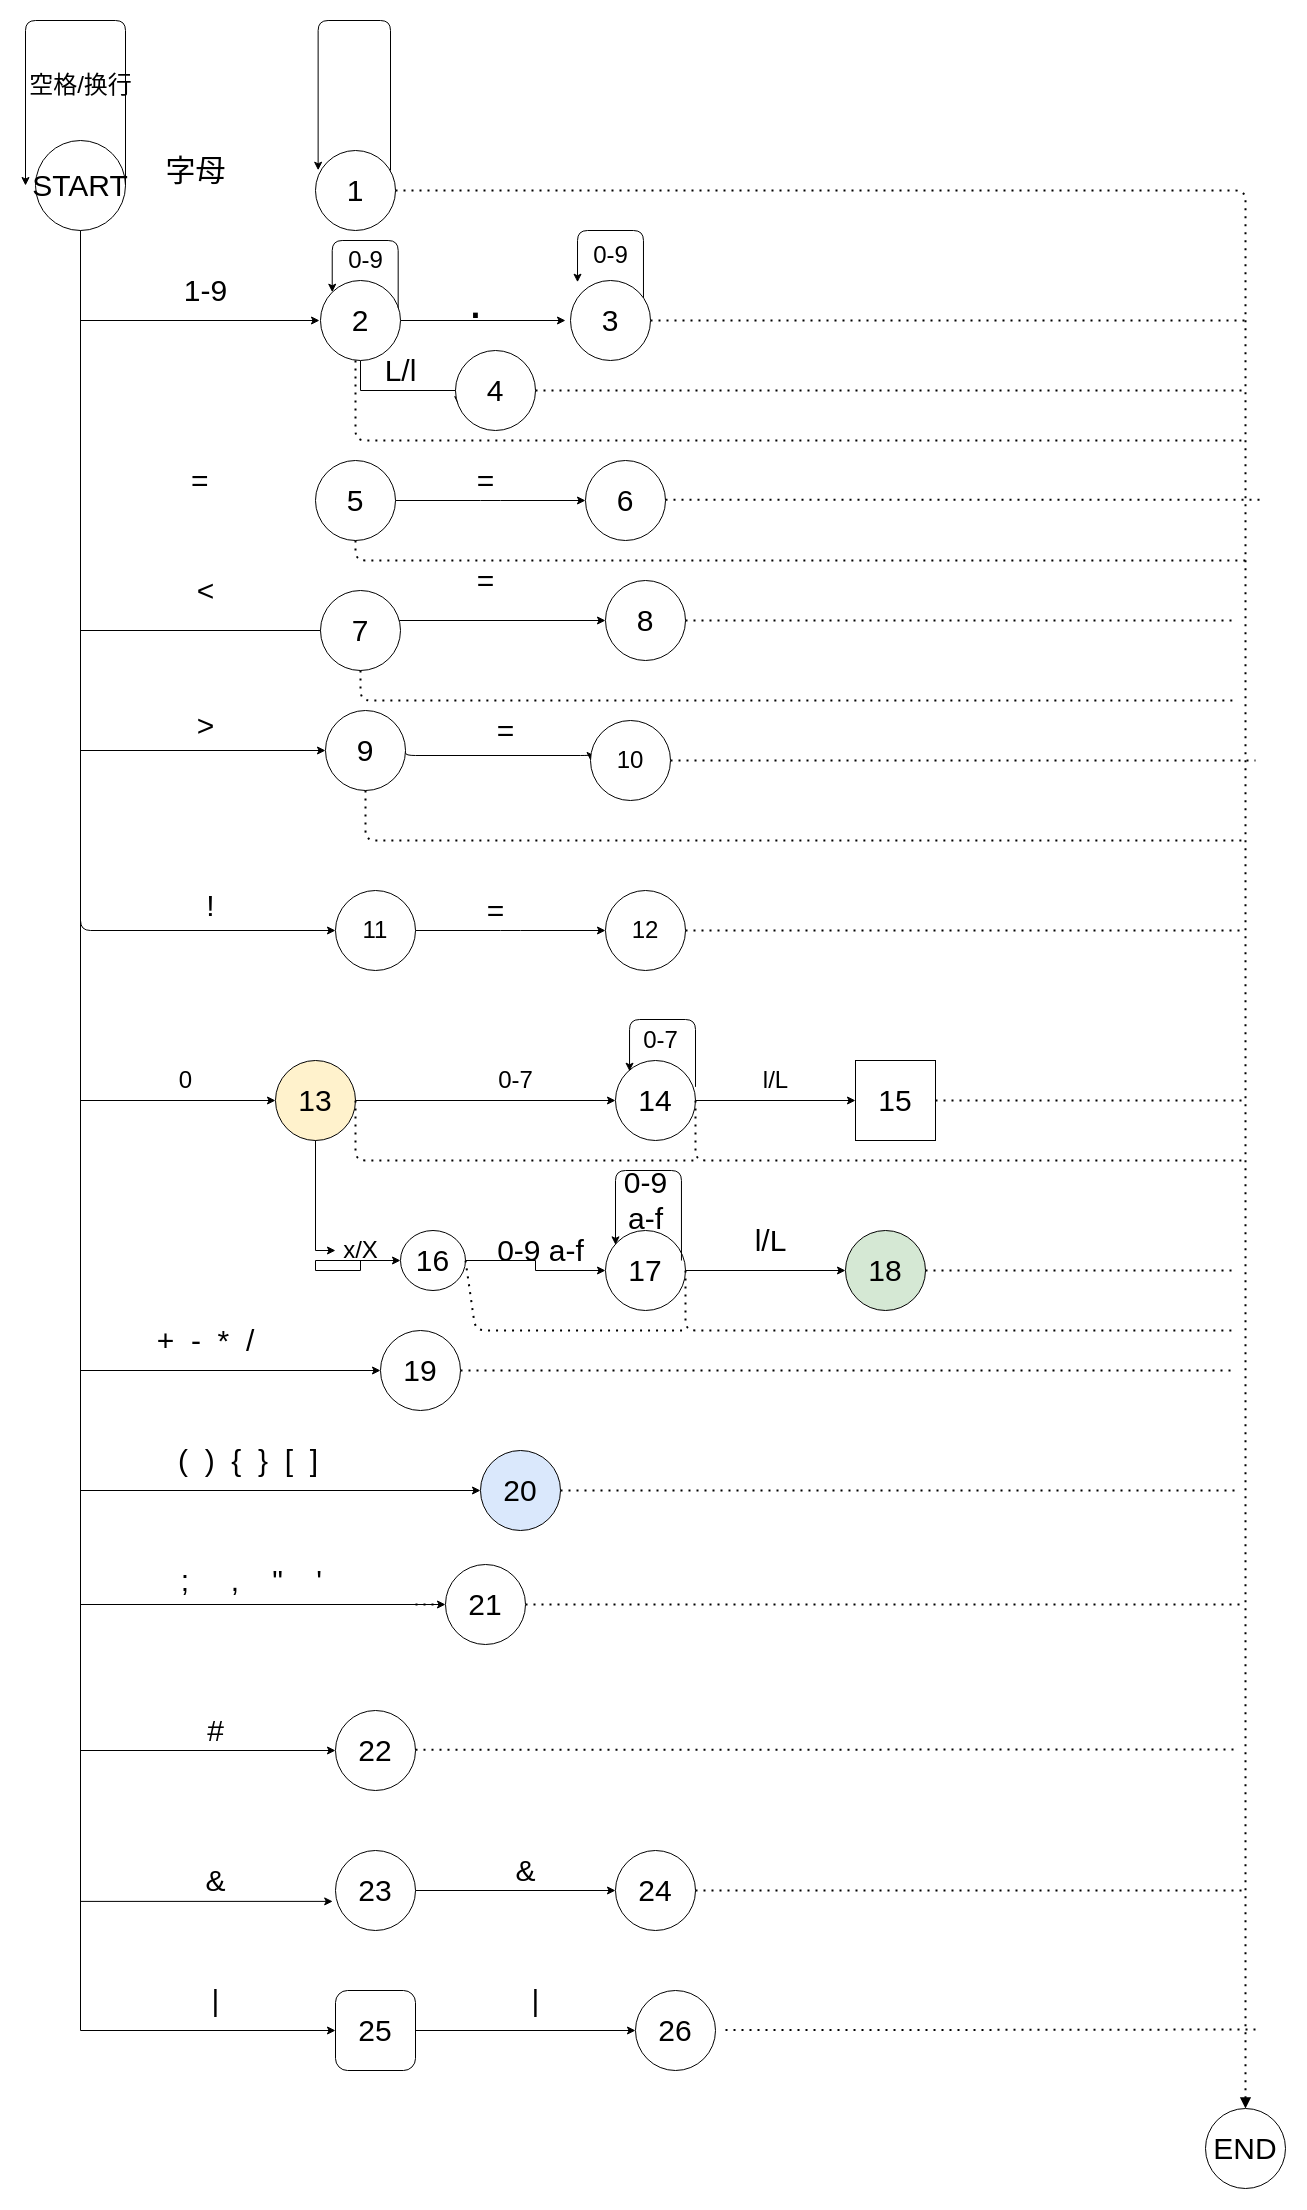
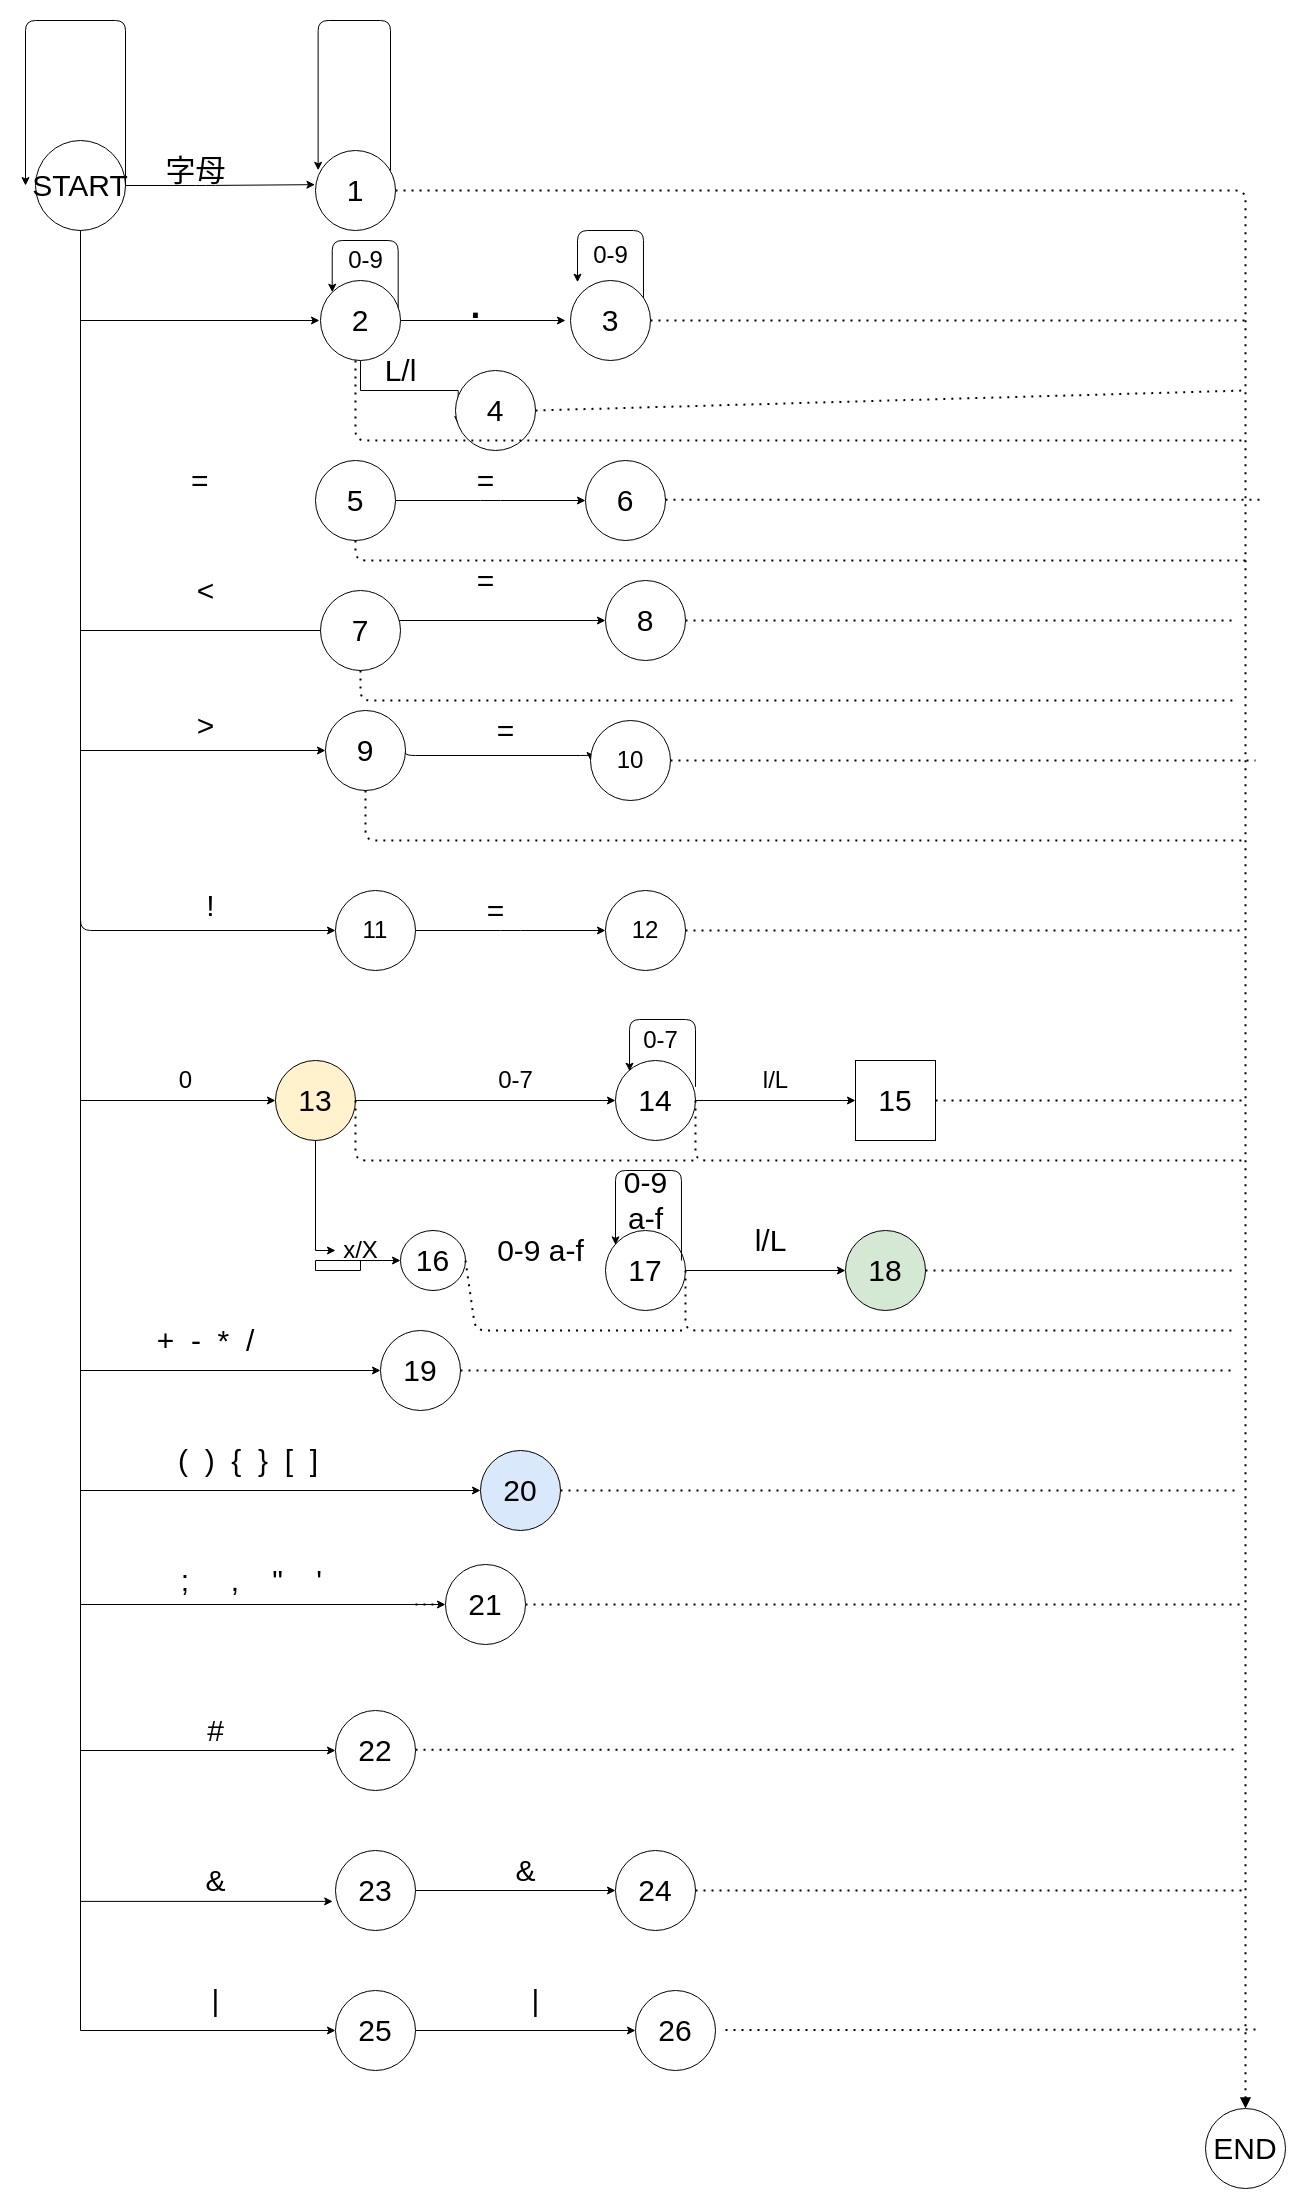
(81, 86) -> none
none -> (217, 185)
(206, 291) -> none
(496, 391) -> (496, 411)
(536, 1263) -> none
(376, 2031) -> (376, 2031)
